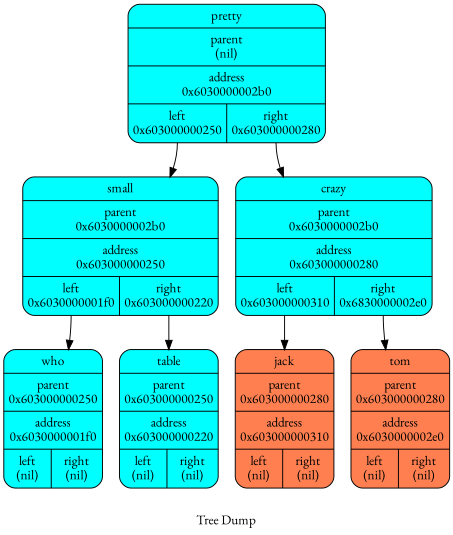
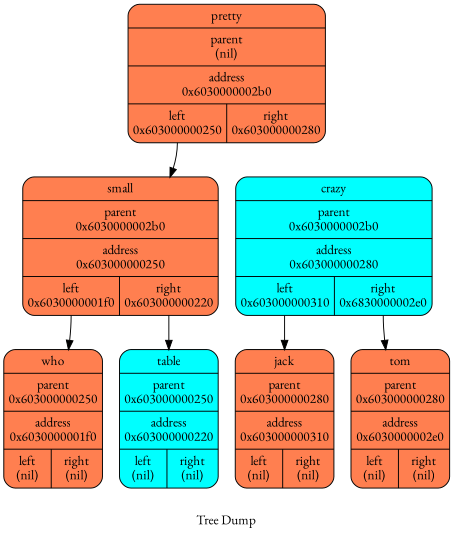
(227, 74) -> (227, 74)
(277, 156) -> none
(120, 246) -> (120, 246)
(53, 419) -> (53, 419)
